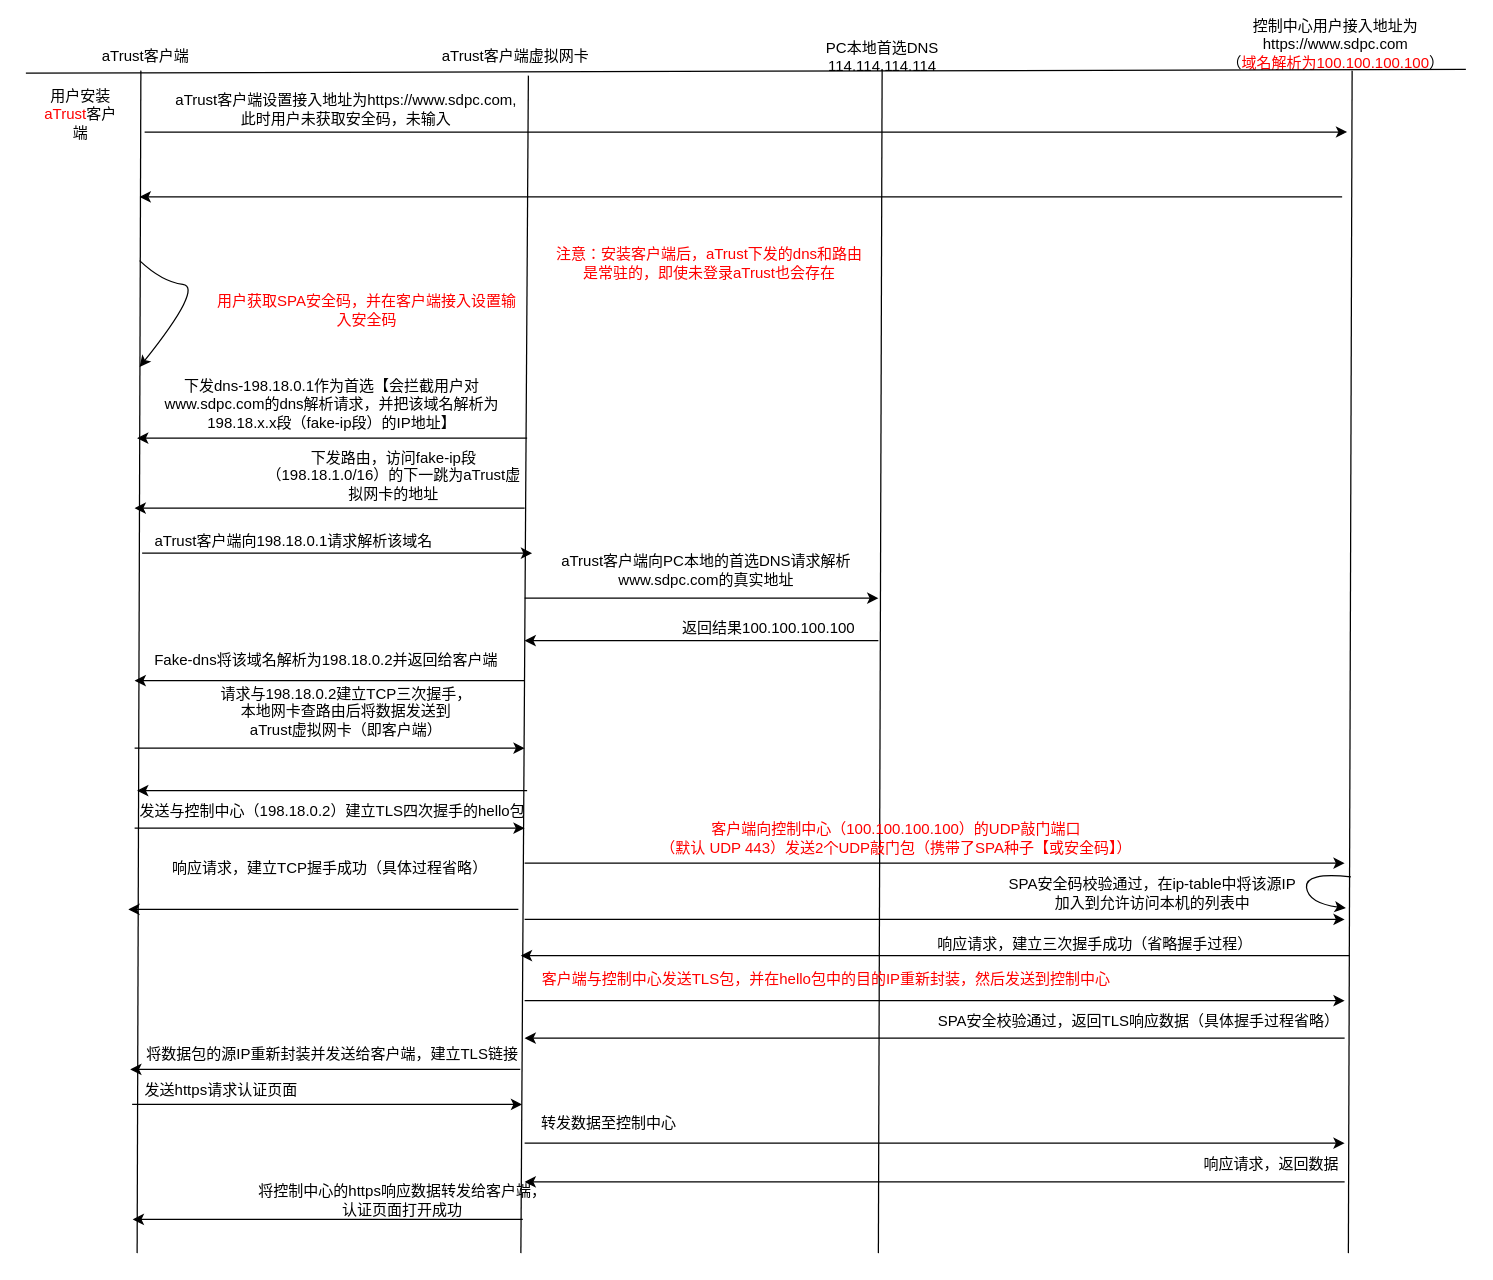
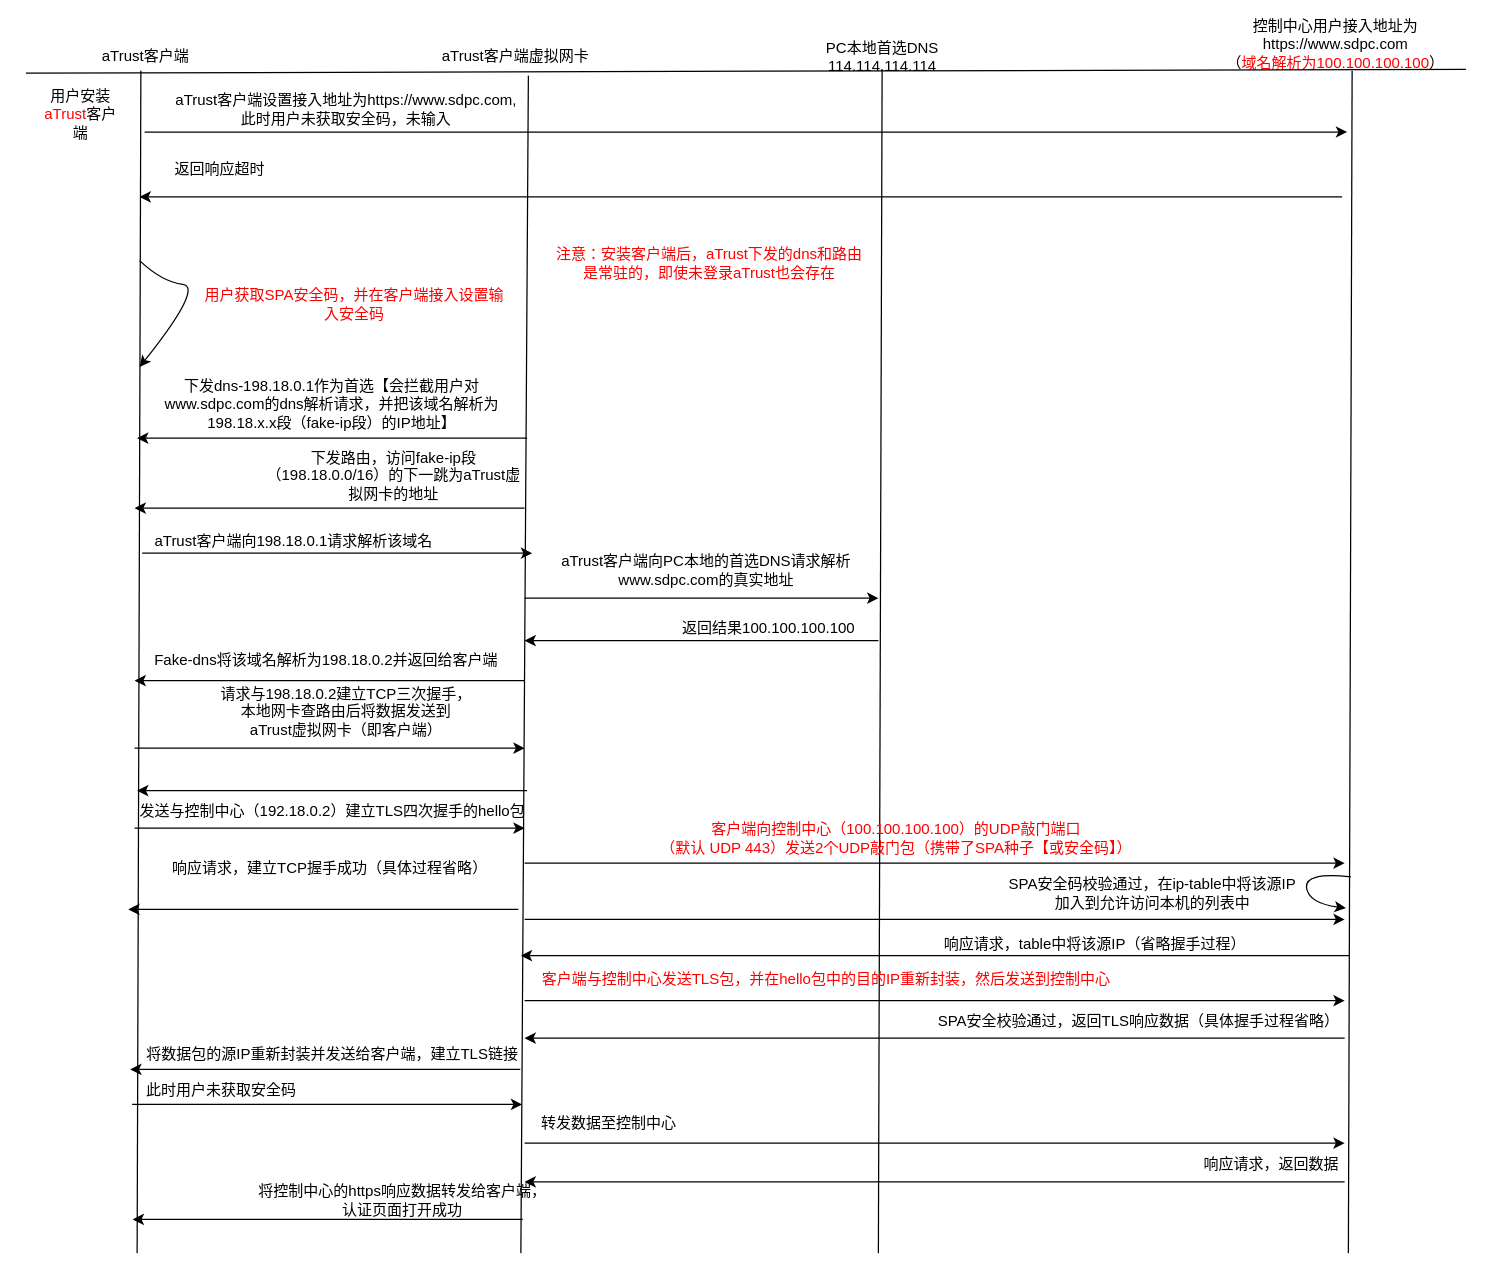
none -> (220, 169)
(367, 311) -> (354, 304)
(394, 476) -> (394, 476)
(333, 812) -> (333, 812)
(1095, 944) -> (1095, 944)
(221, 1091) -> (221, 1091)
